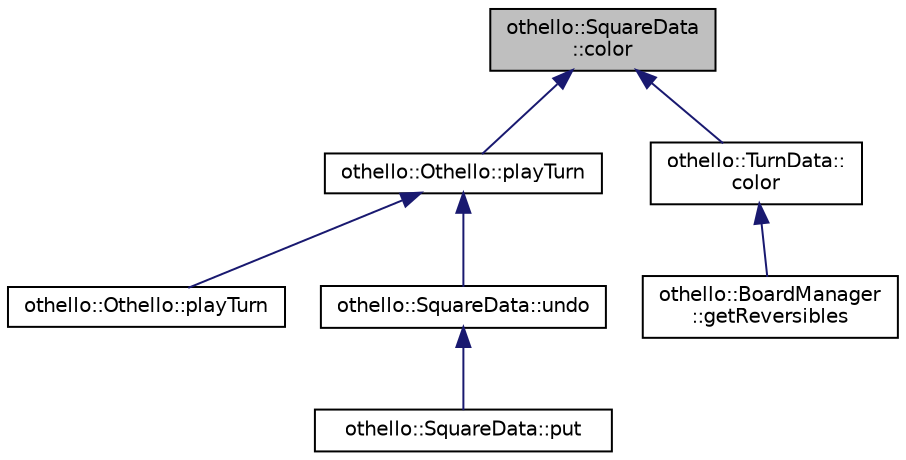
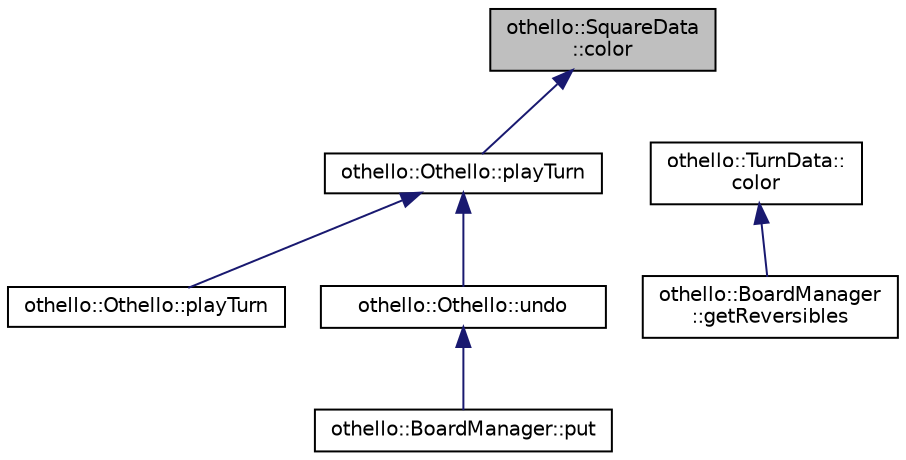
(687, 113) -> none
(463, 307) -> (463, 307)
(463, 430) -> (463, 430)
